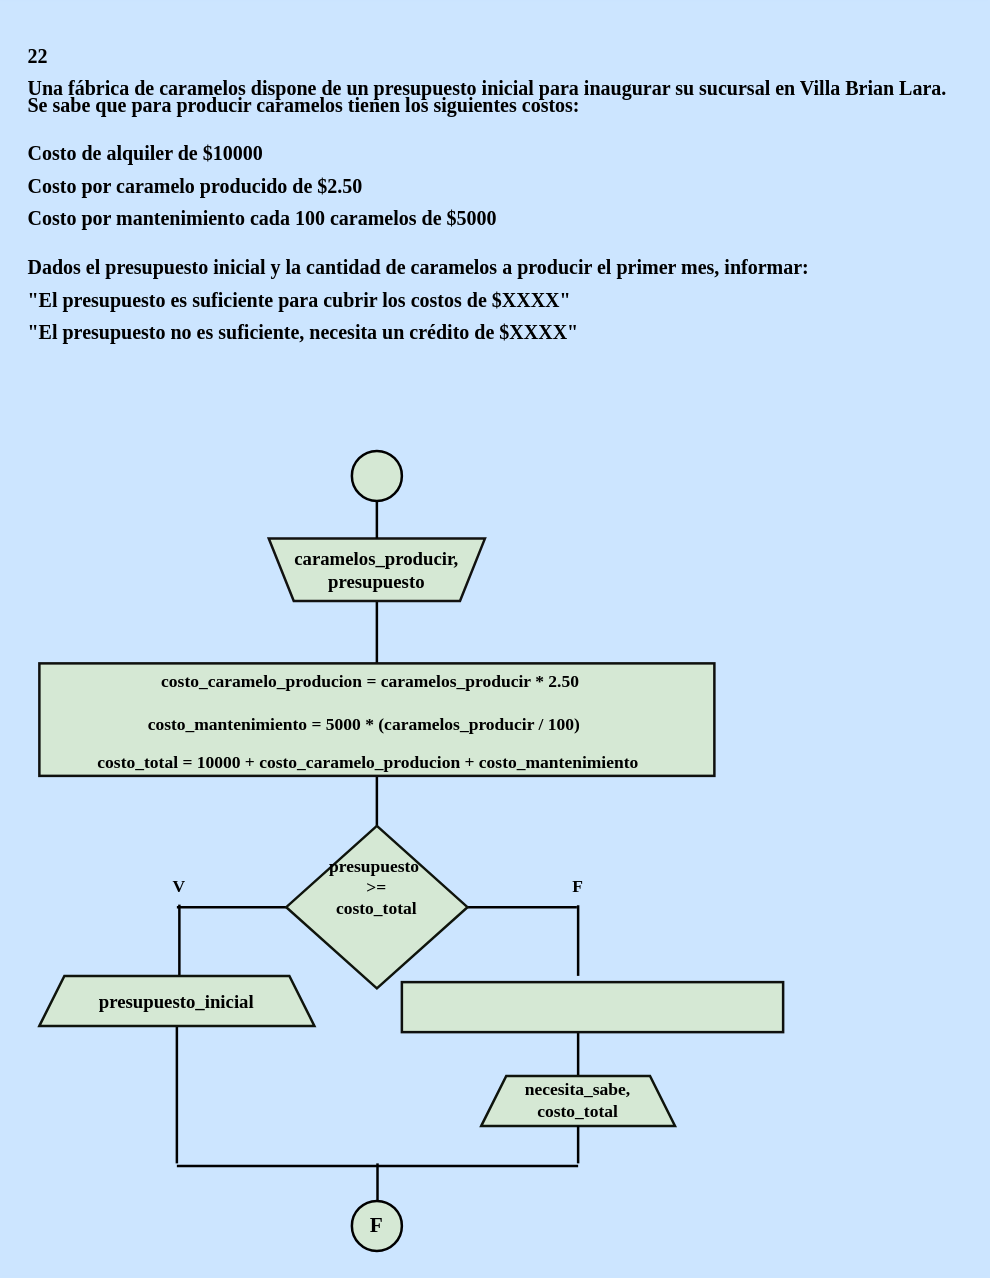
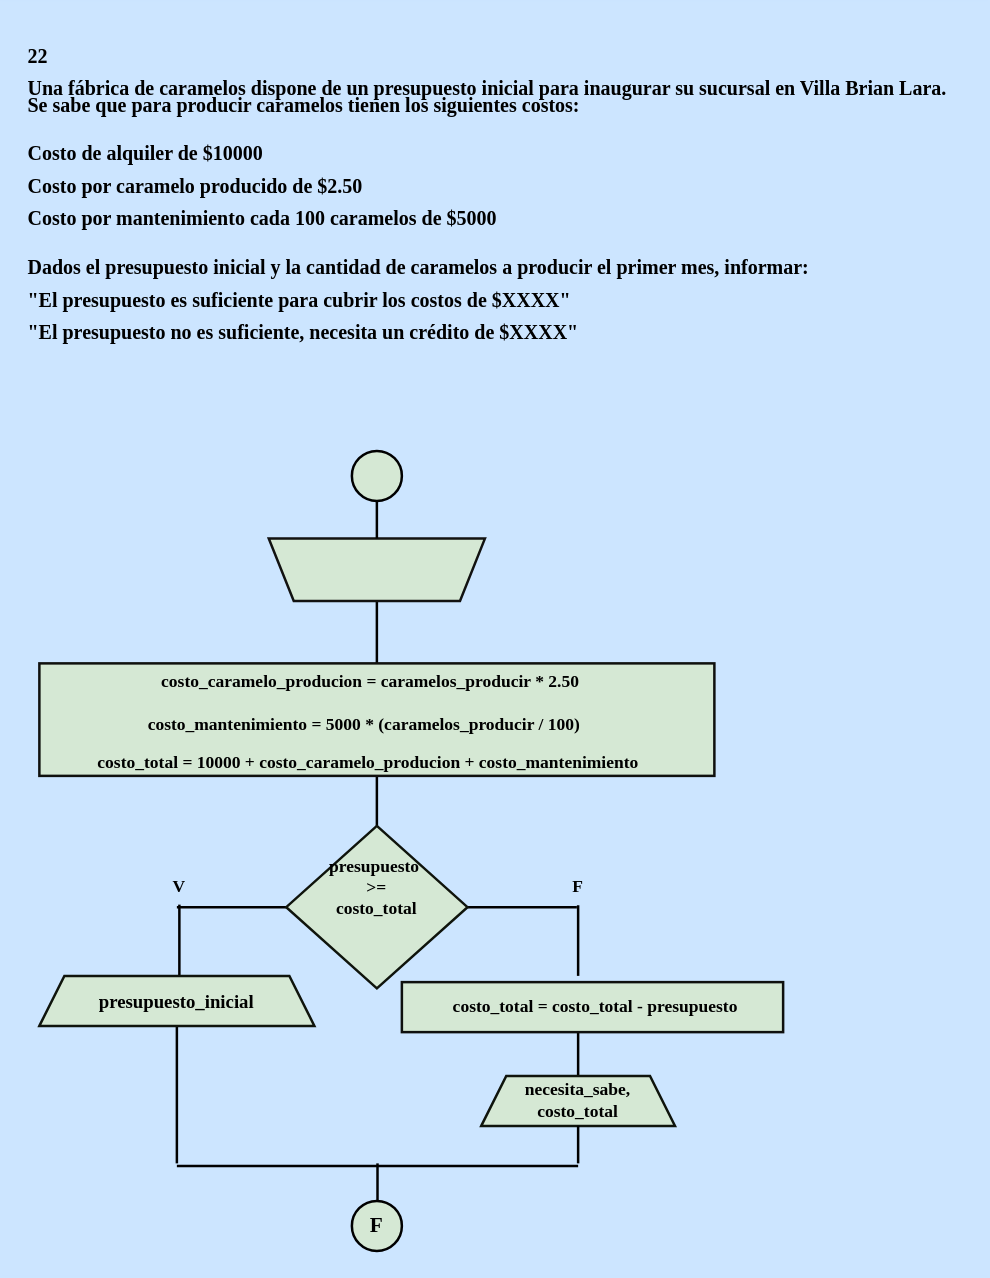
(377, 569) -> none
none -> (596, 1007)
